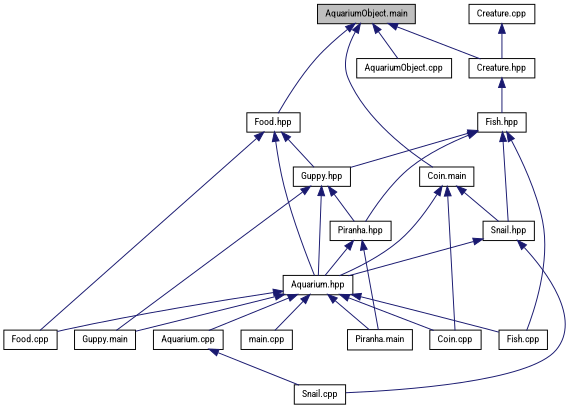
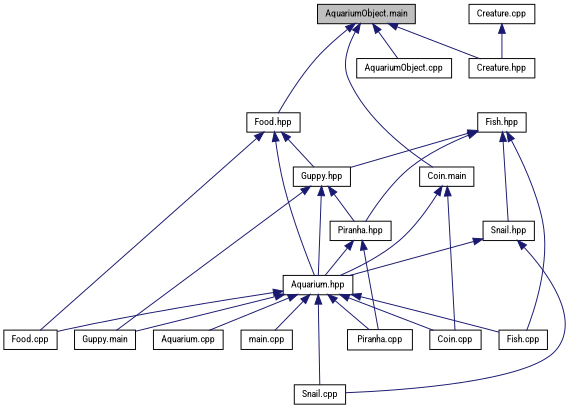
(502, 100) -> none
(481, 207) -> none
(380, 340) -> (380, 340)
(259, 369) -> (319, 345)
